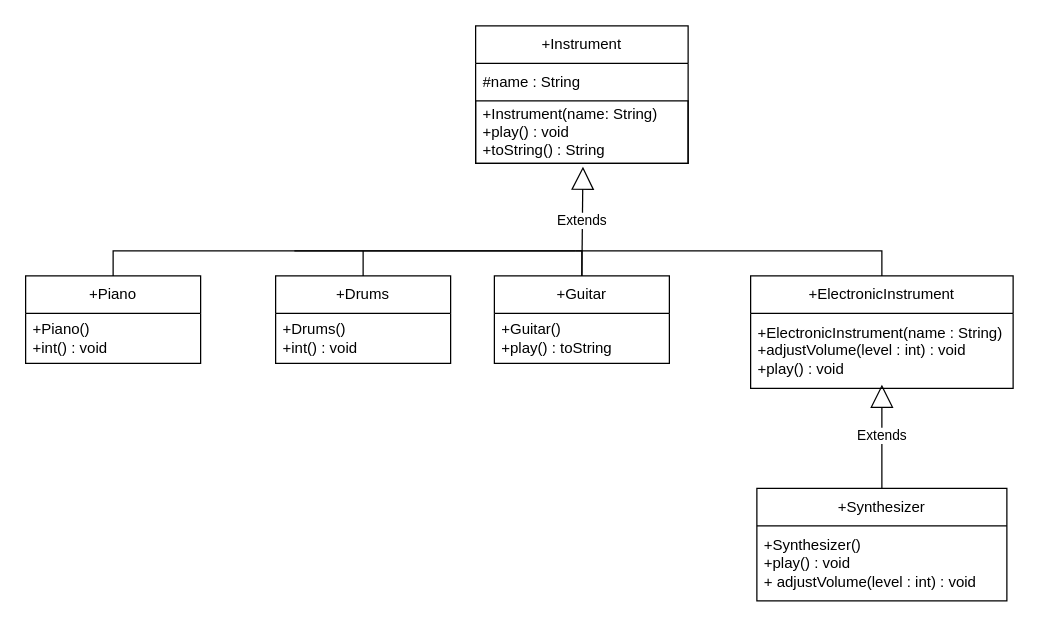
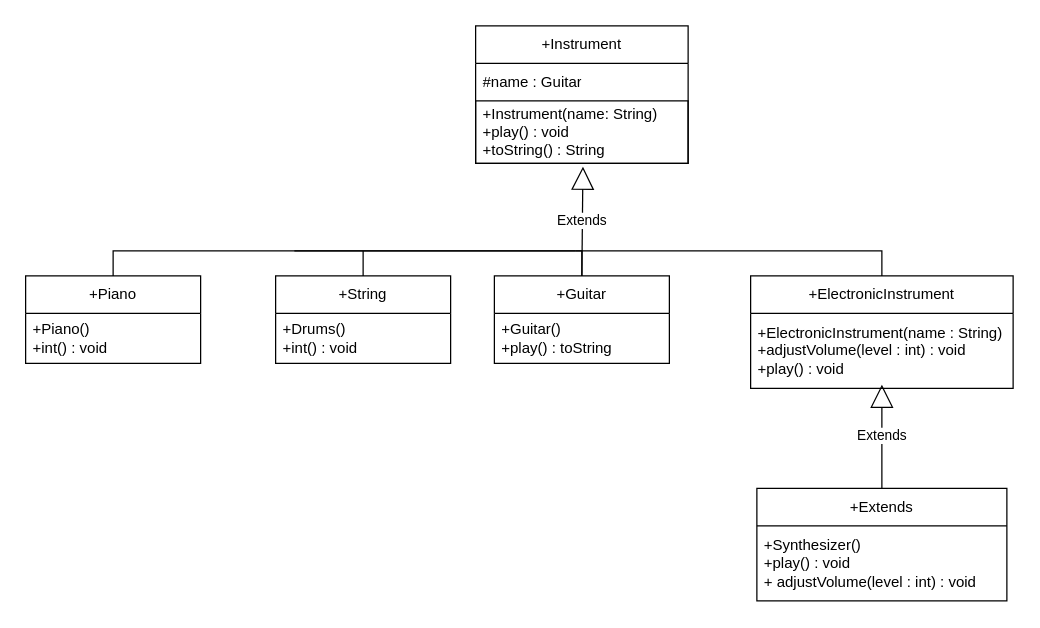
(534, 82) -> (534, 82)
(363, 294) -> (363, 294)
(882, 507) -> (882, 507)
